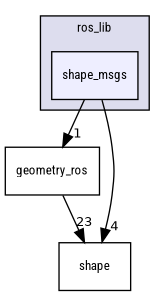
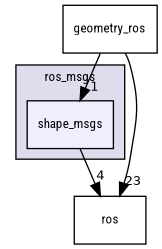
(95, 29) -> (70, 78)
(76, 118) -> (92, 73)
(95, 267) -> (110, 220)
